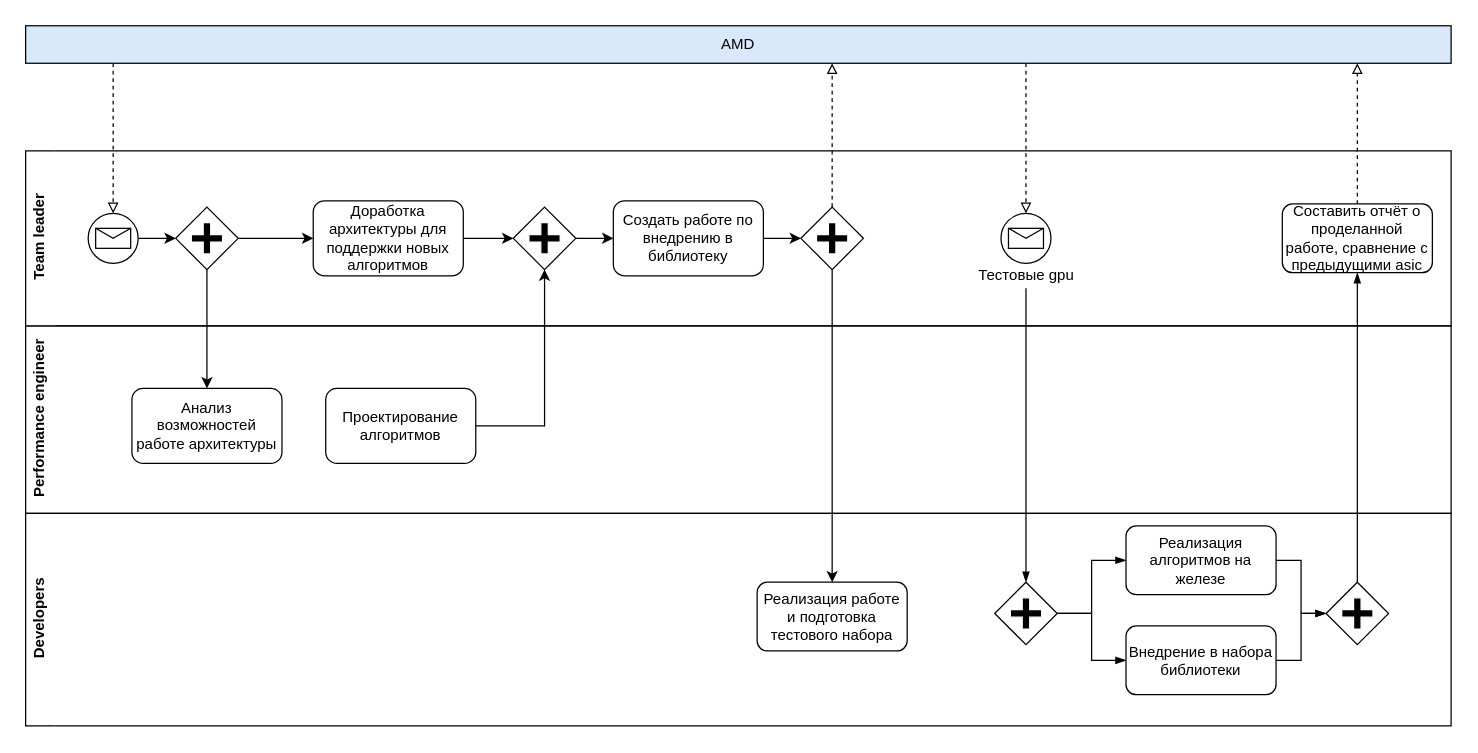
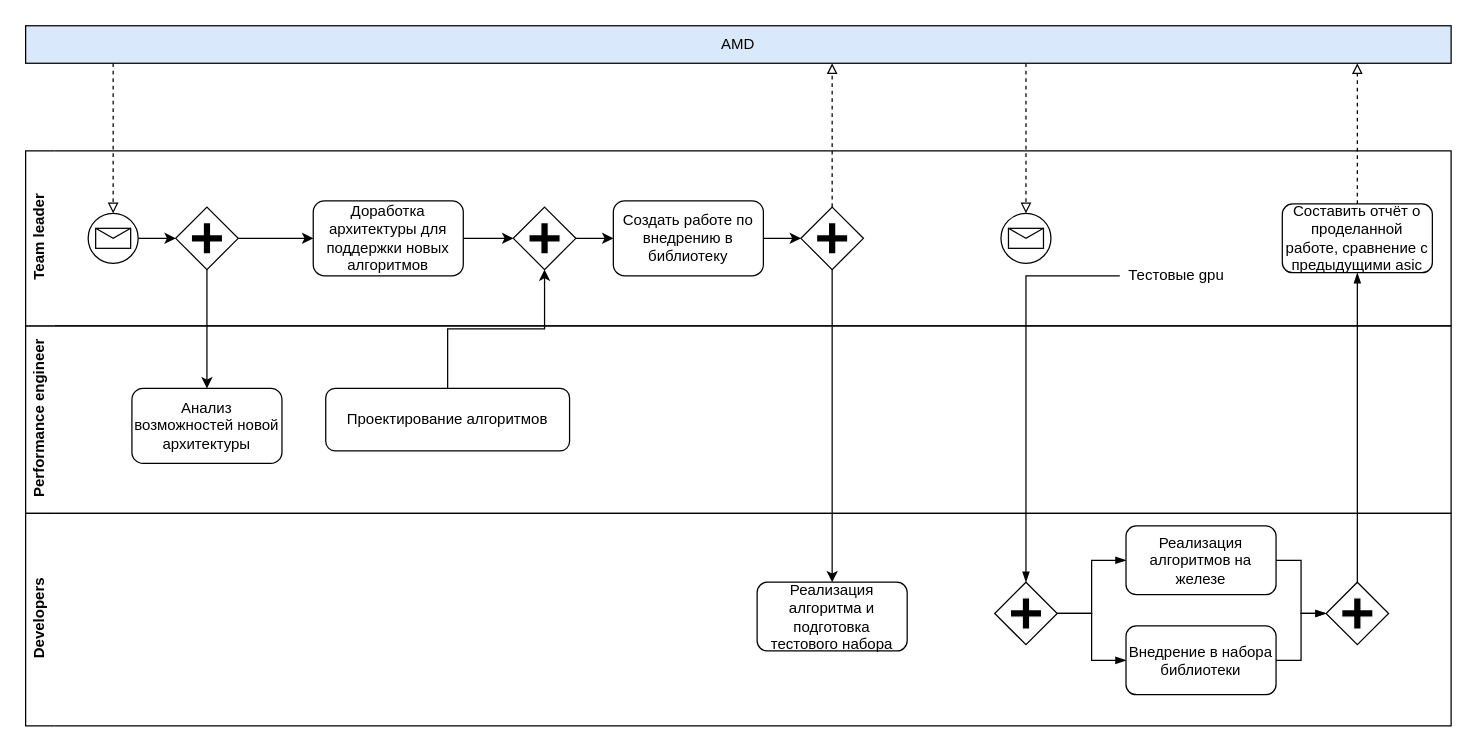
(1026, 276) -> (1176, 276)
(207, 426) -> (207, 426)
(401, 426) -> (448, 419)
(832, 617) -> (832, 617)
